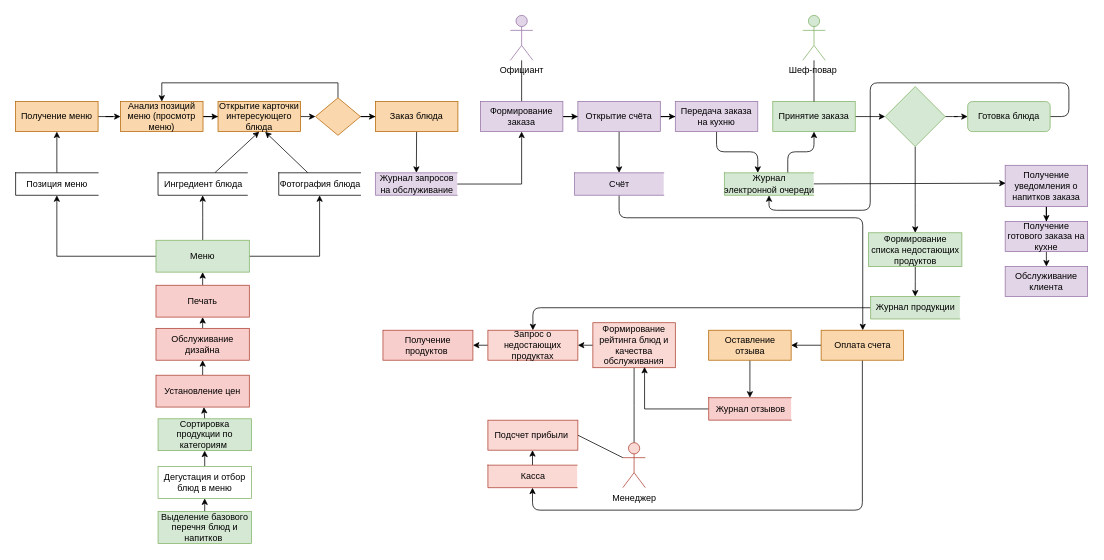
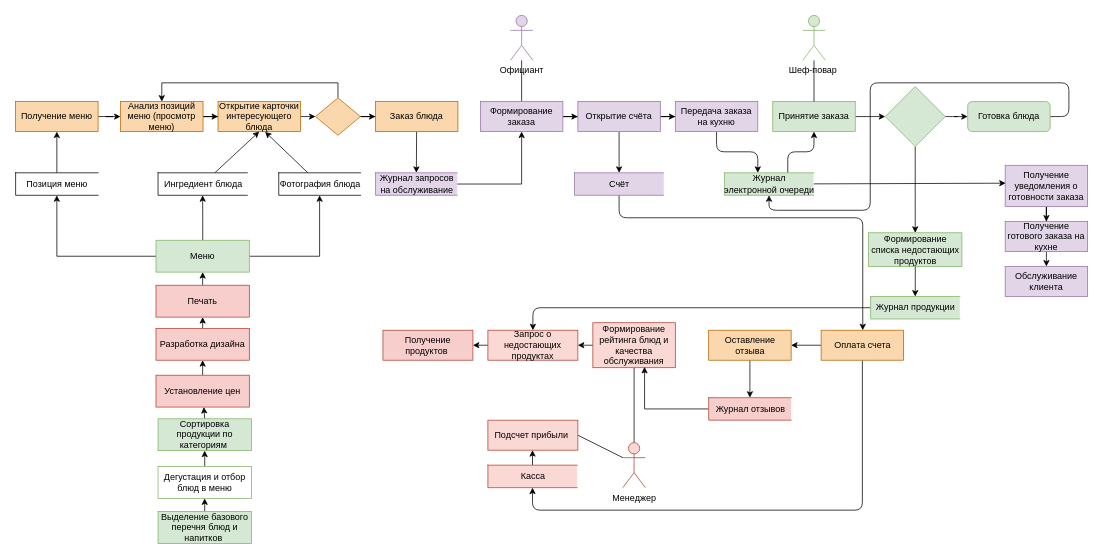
(1047, 186) -> (1047, 186)
(203, 345) -> (203, 345)
